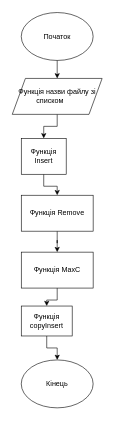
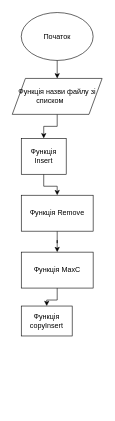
(57, 354) -> none
(57, 384) -> none
